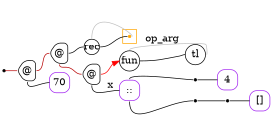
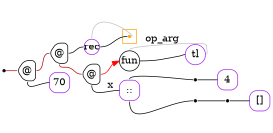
(92, 47) -> (92, 47)
(195, 55) -> (195, 55)
